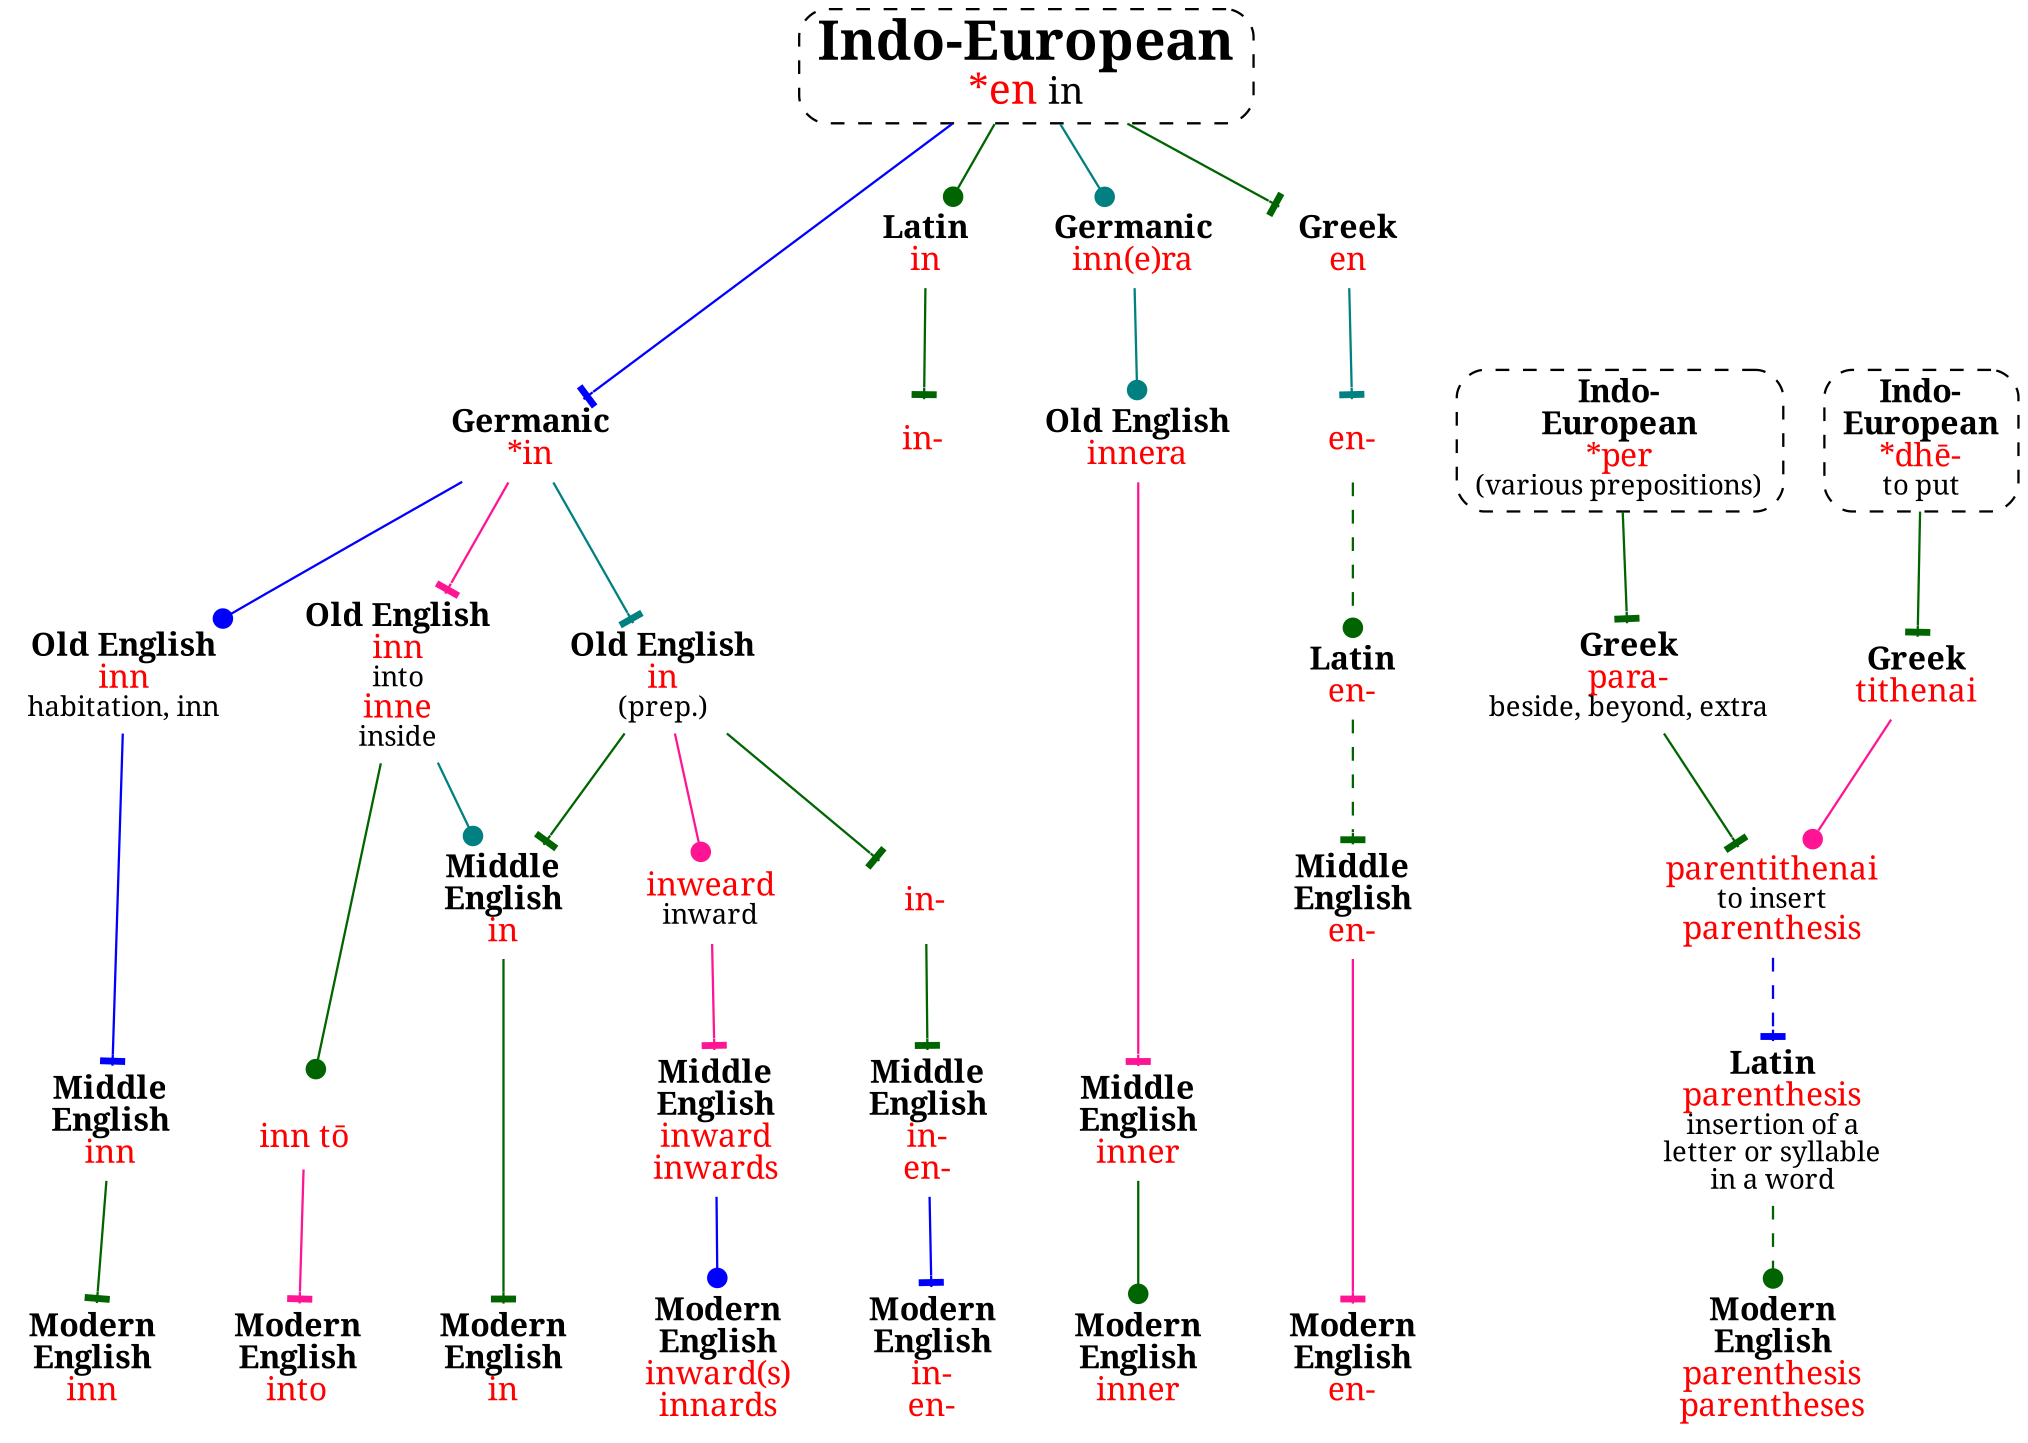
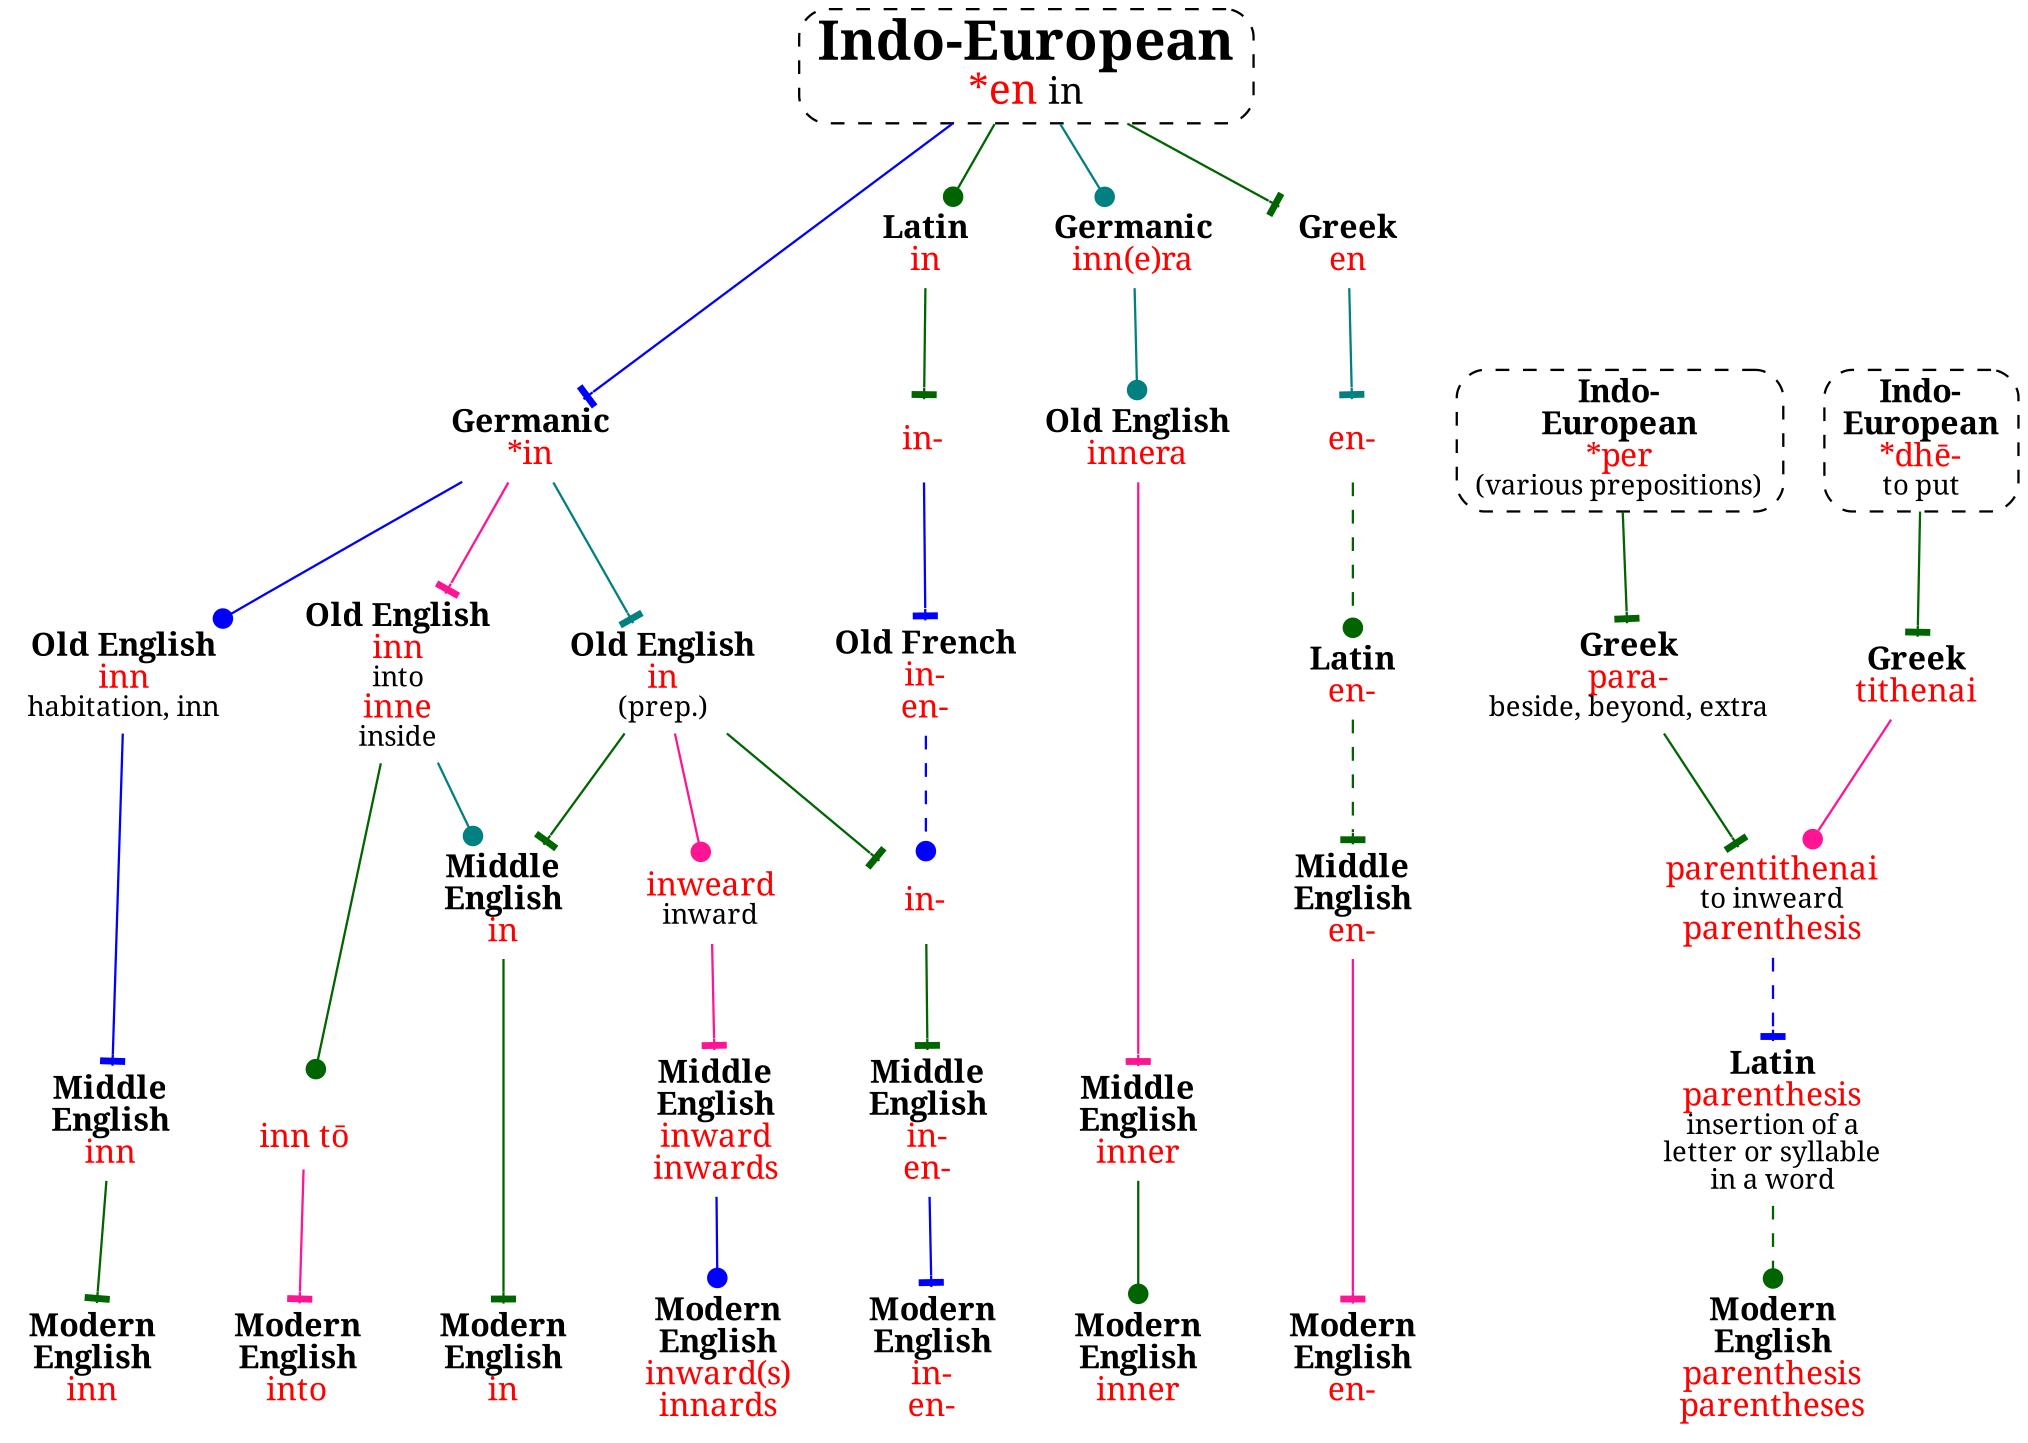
none -> (926, 678)
(1773, 900) -> (1773, 900)
